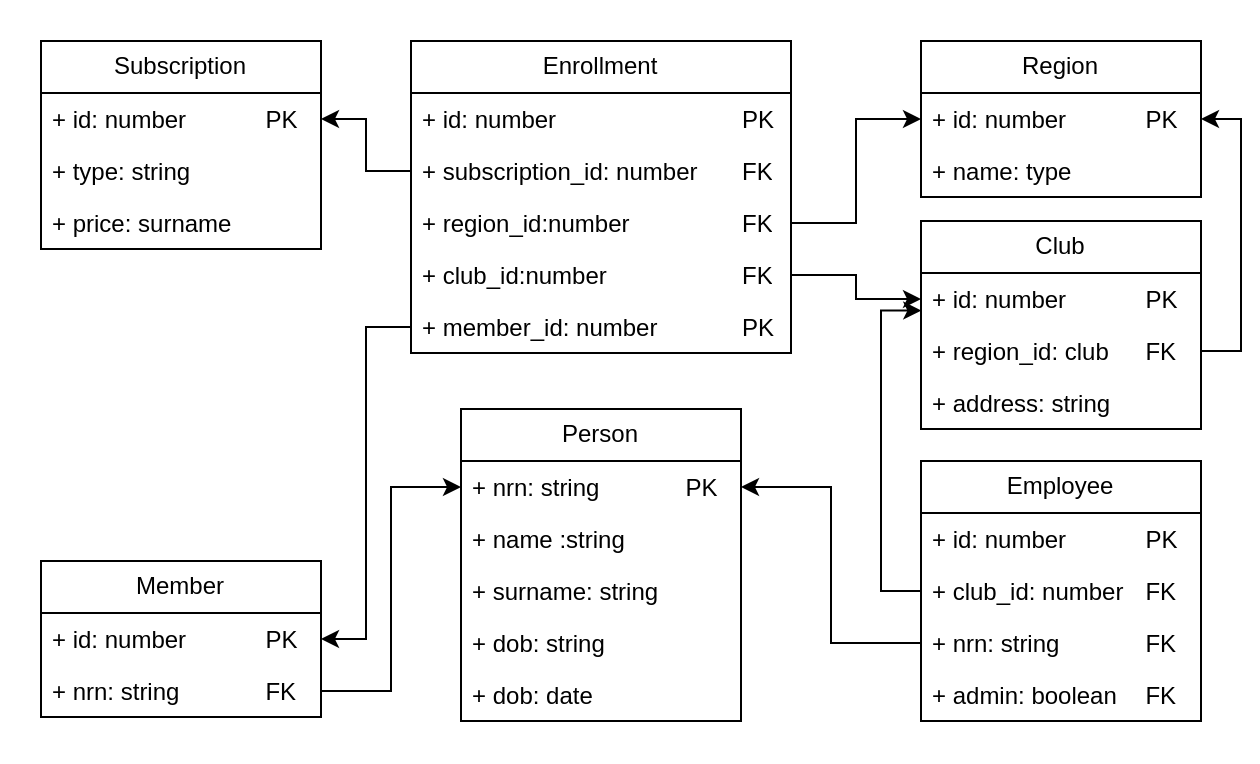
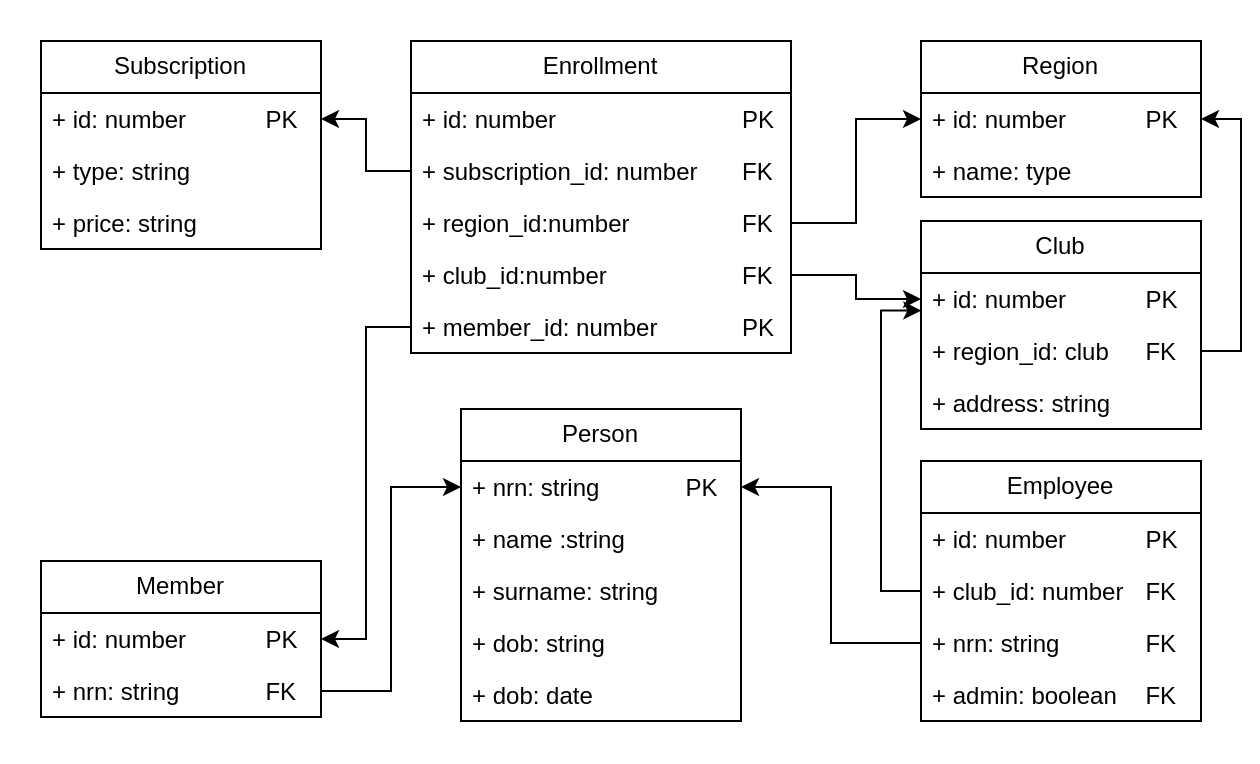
(148, 225) -> (138, 225)
